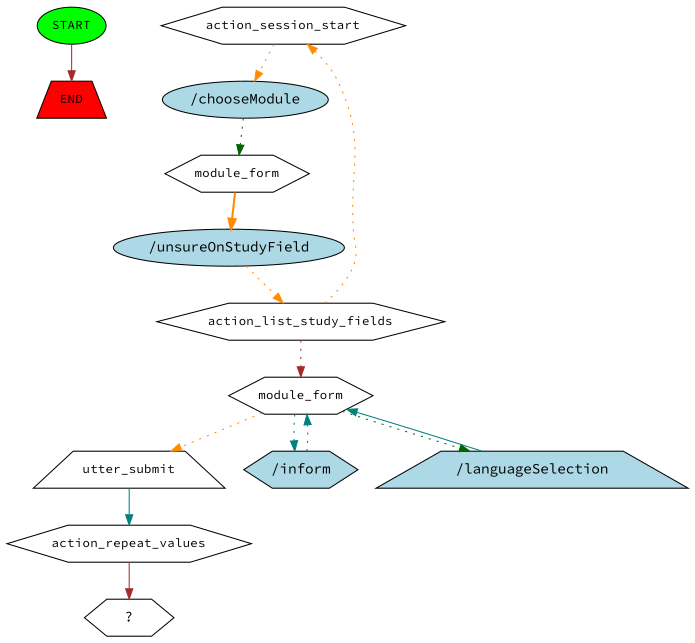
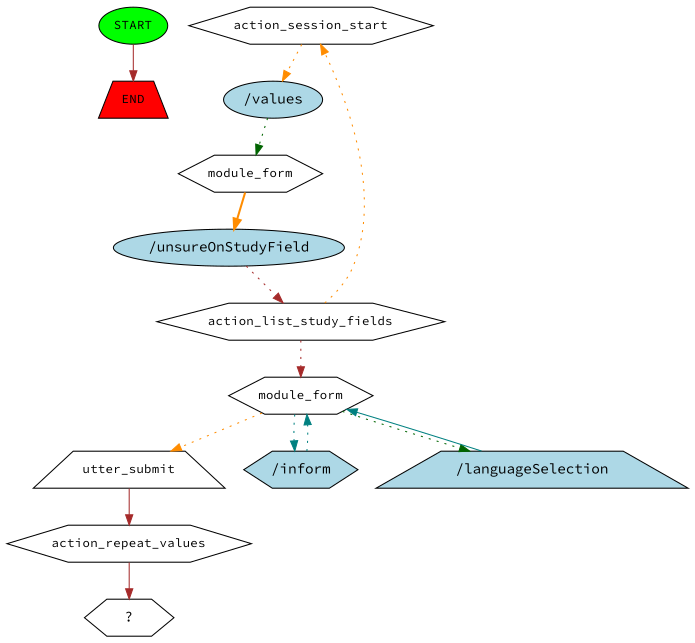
(245, 100) -> (273, 100)
(261, 281) -> (261, 281)
(129, 502) -> (129, 502)
